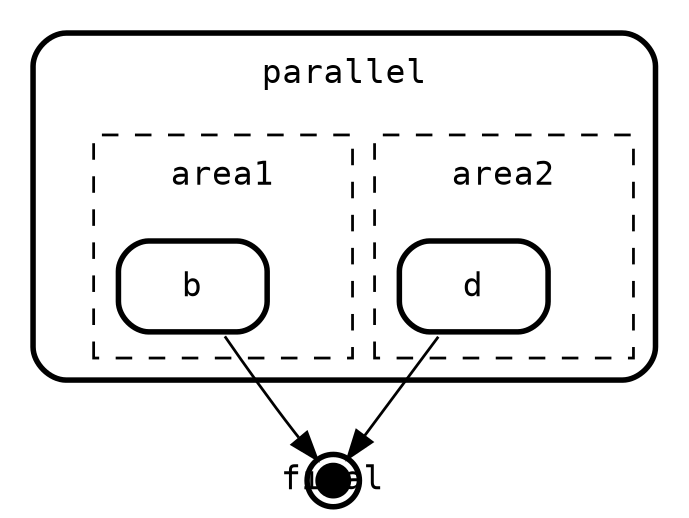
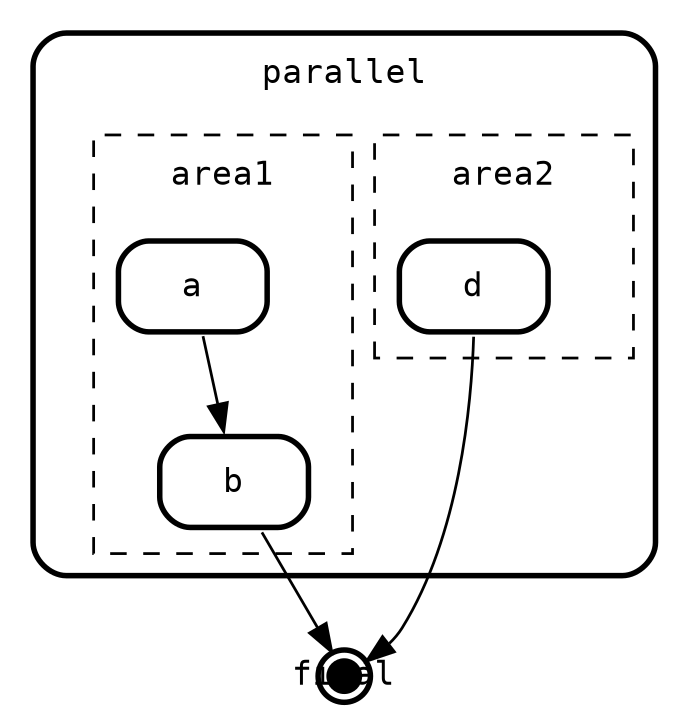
none -> (193, 286)
